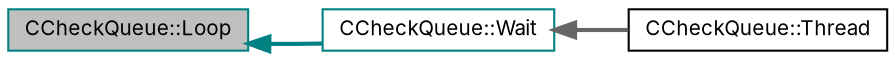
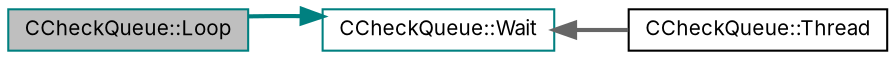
(296, 44) -> (275, 16)
